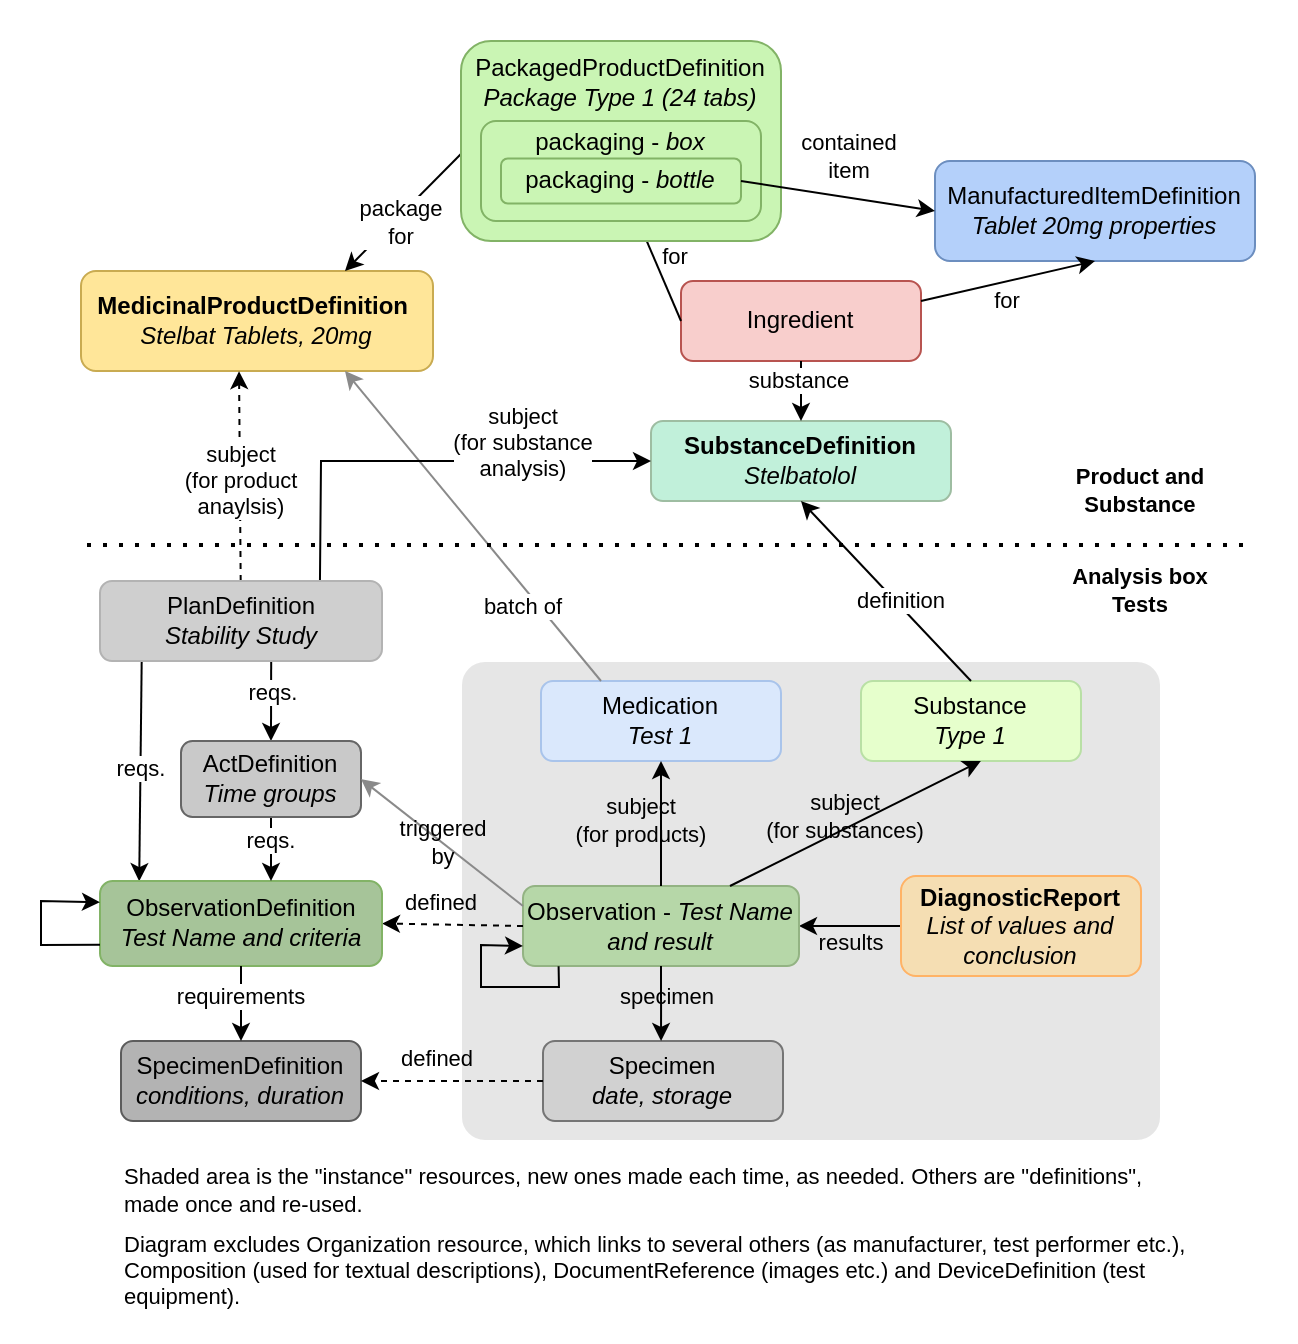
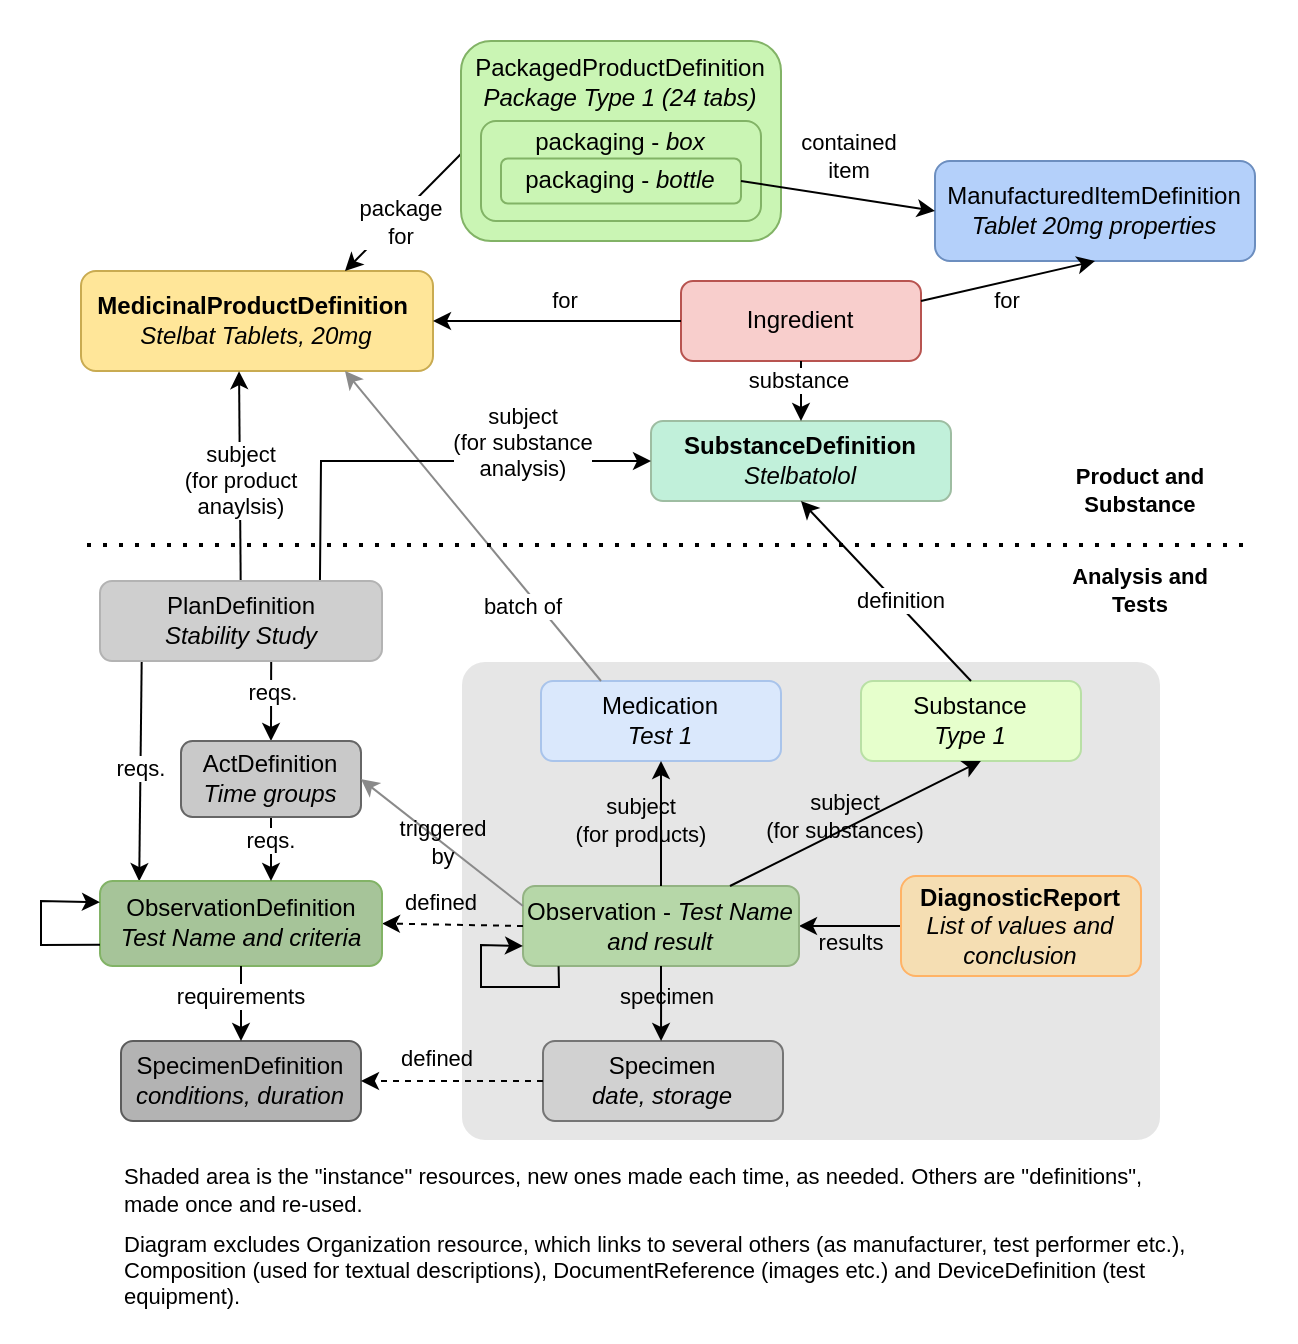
(664, 281) -> (564, 321)
(239, 415) -> (239, 415)
(1141, 591) -> (1141, 591)
